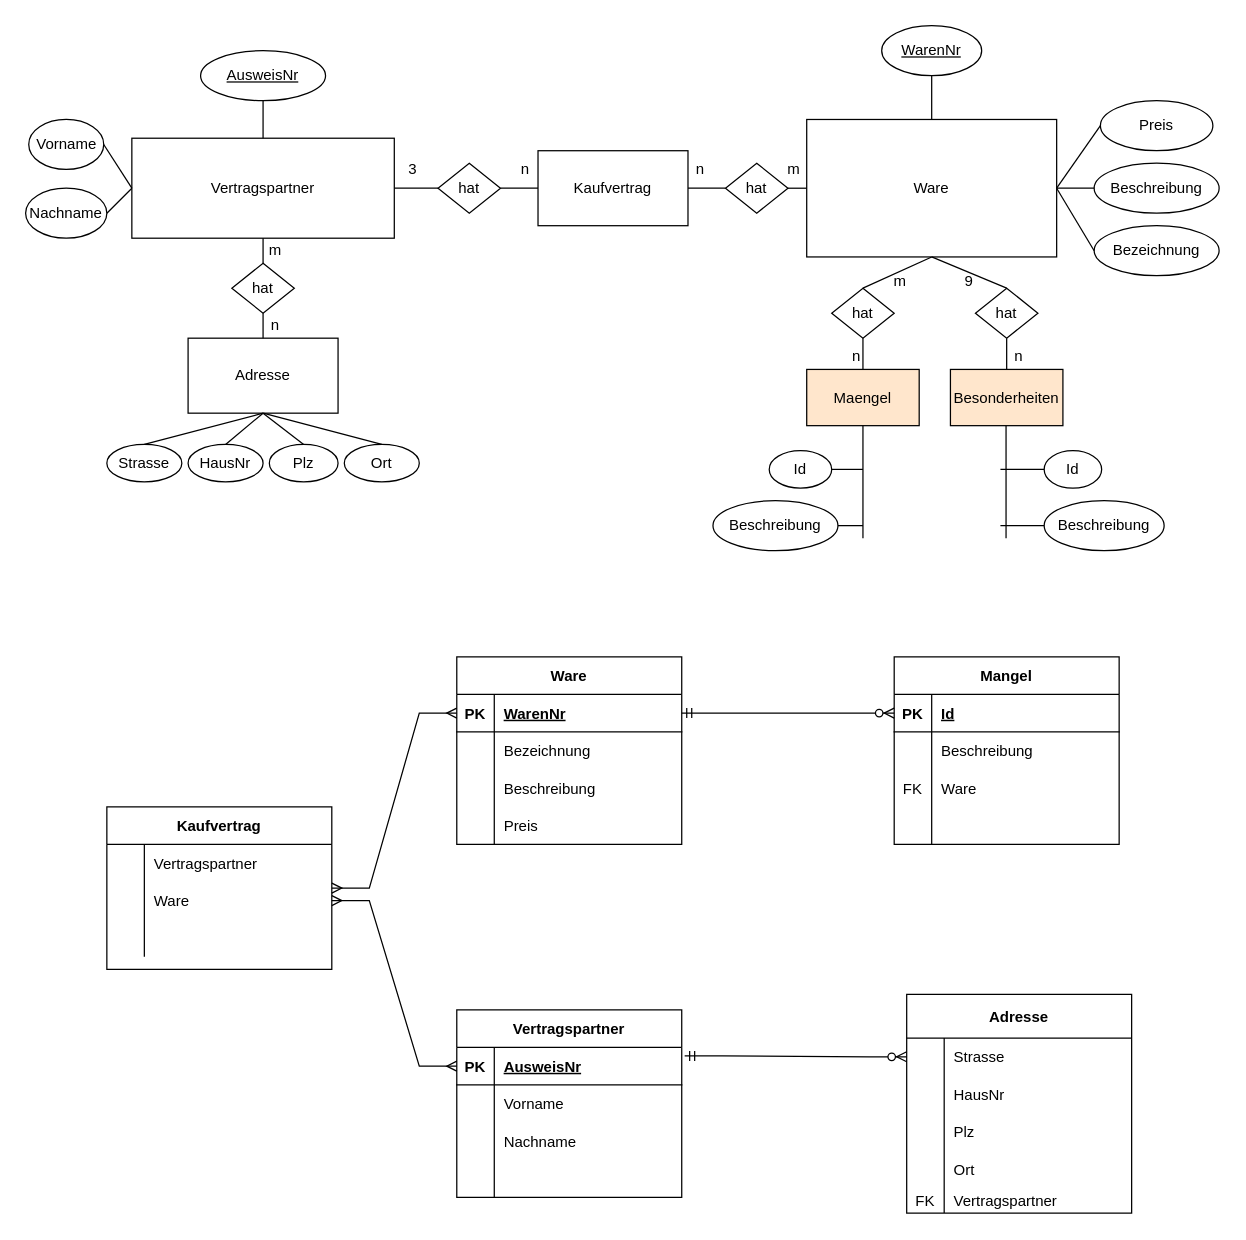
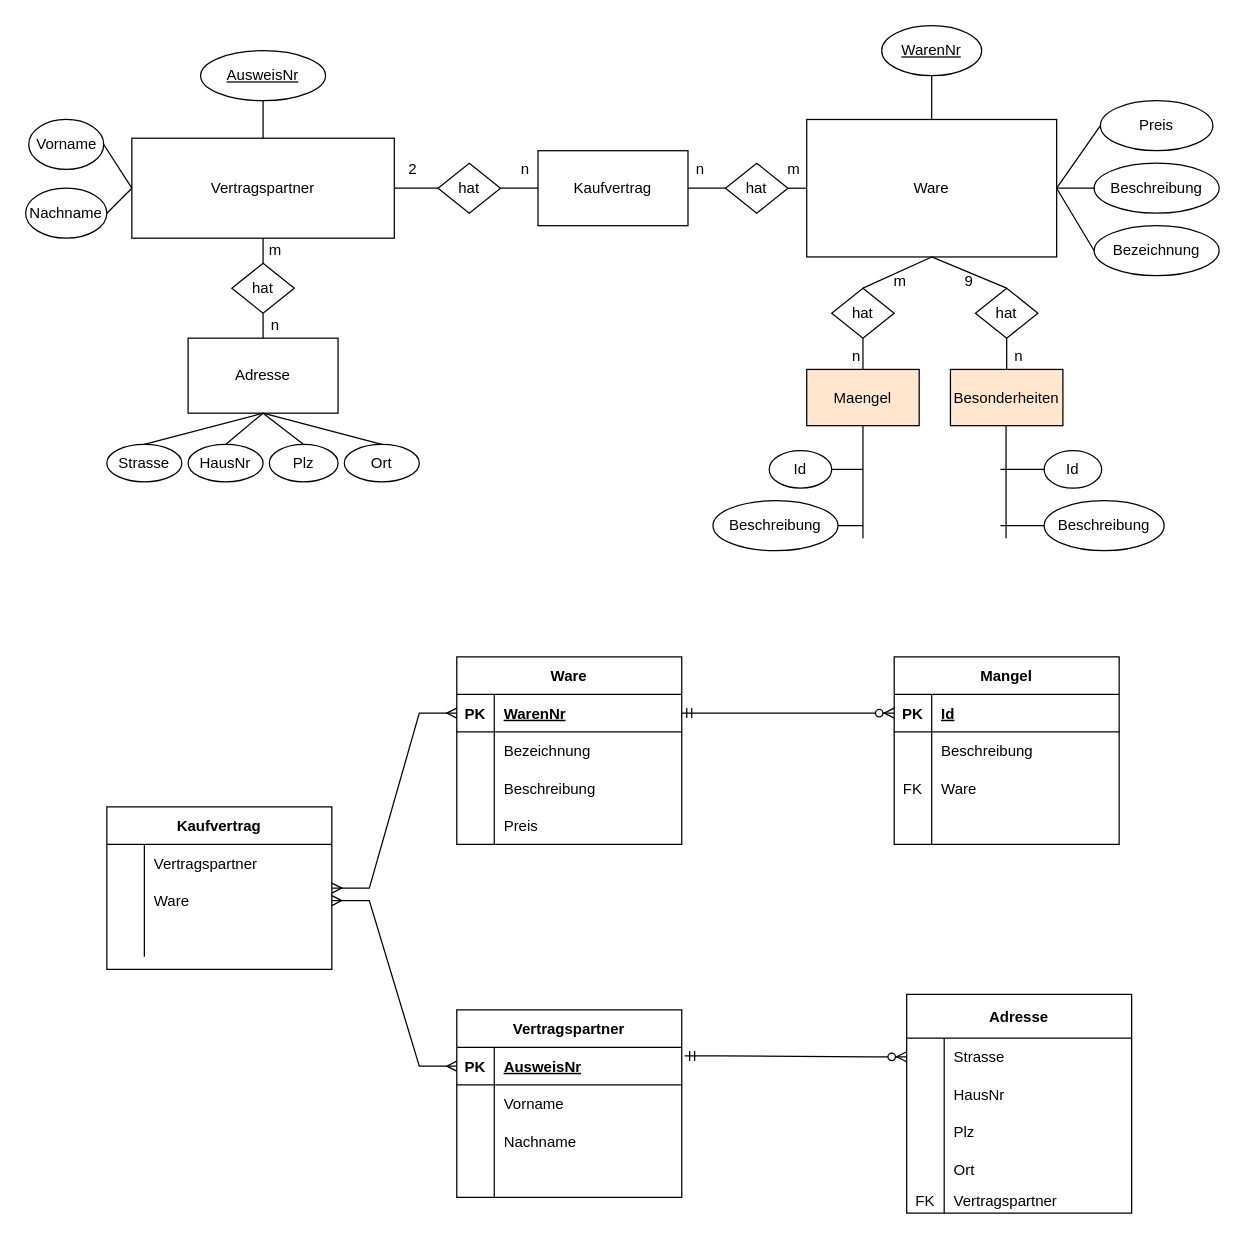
(413, 169) -> (413, 169)
